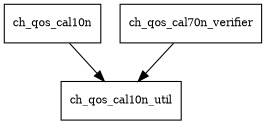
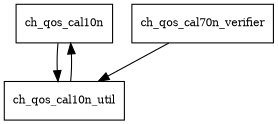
none -> (71, 68)
